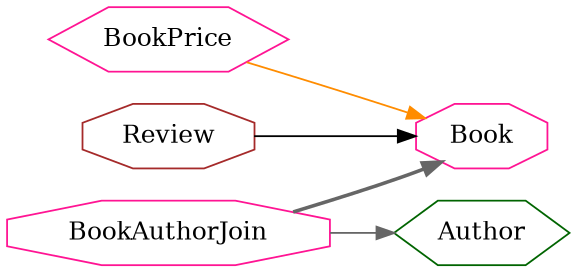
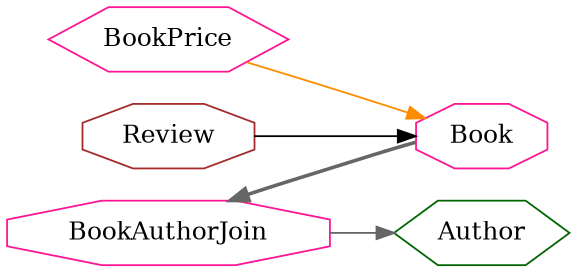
(359, 191) -> (332, 168)
